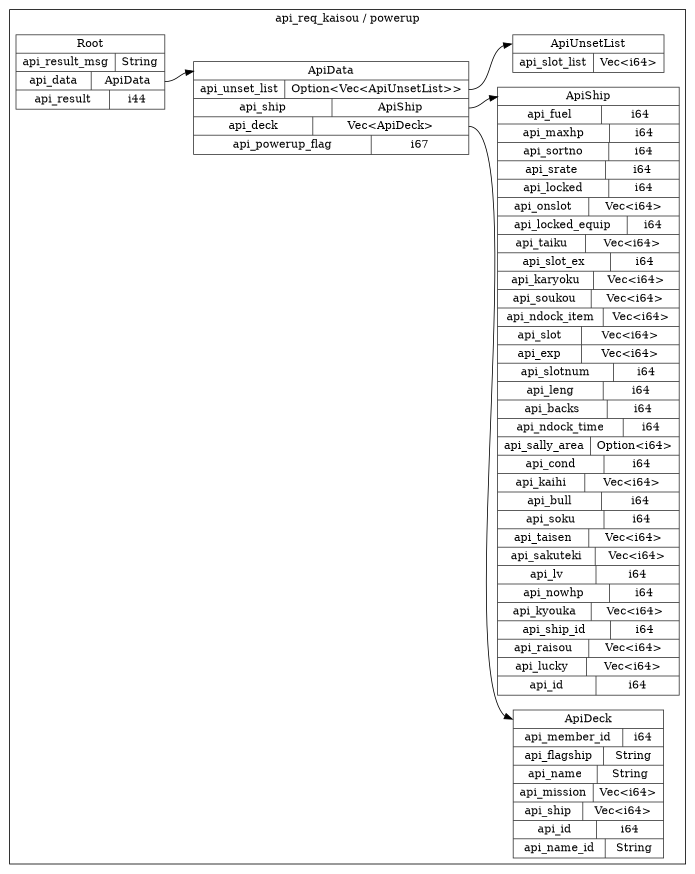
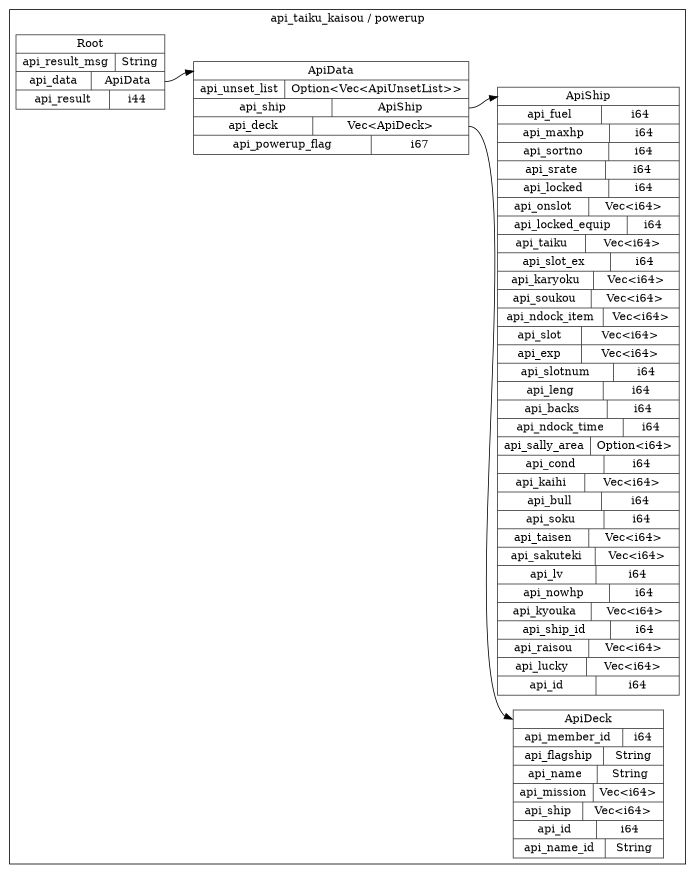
(348, 19) -> (348, 19)
(588, 54) -> none
